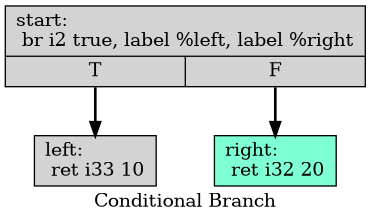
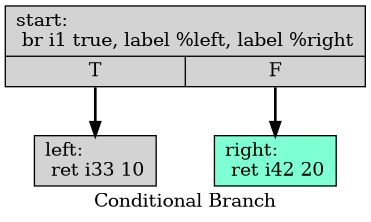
(185, 40) -> (185, 40)
(275, 170) -> (275, 170)
